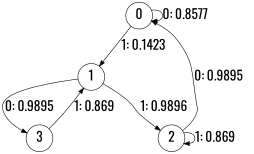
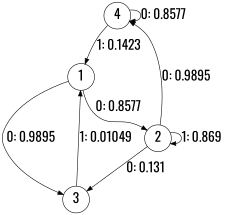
(139, 16) -> (117, 16)
(100, 108) -> (109, 138)
(168, 108) -> (123, 108)
none -> (119, 167)
